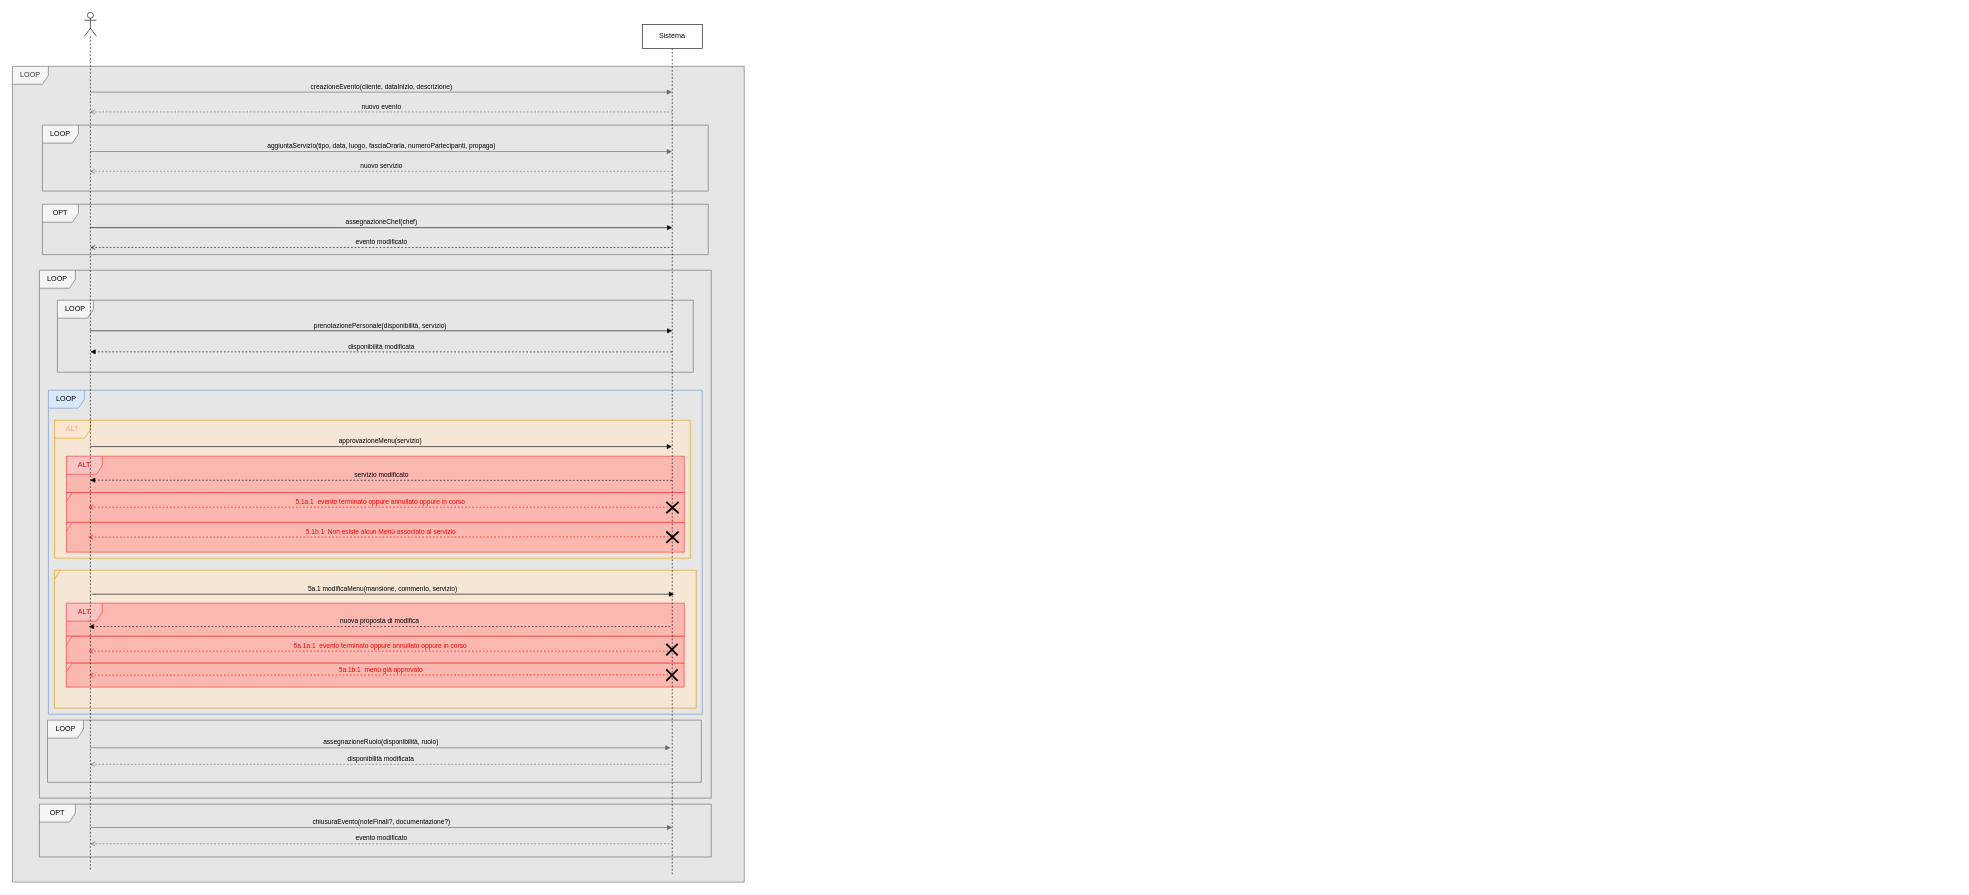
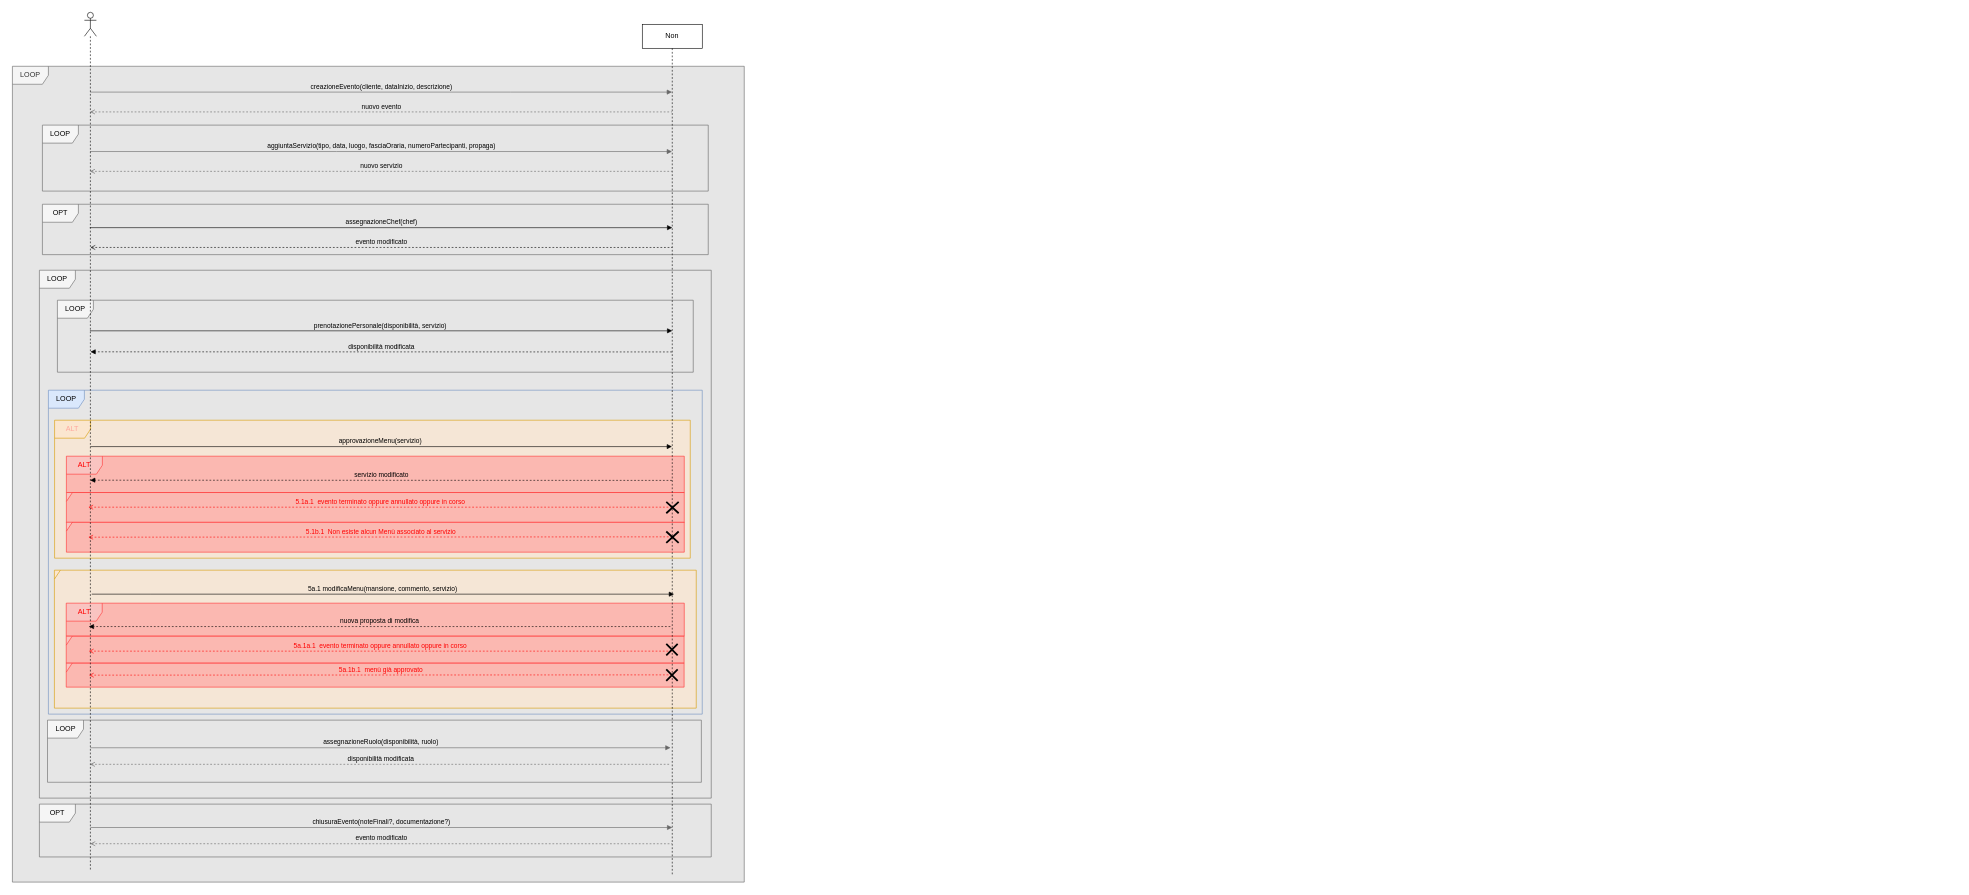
(672, 36) -> (672, 36)
